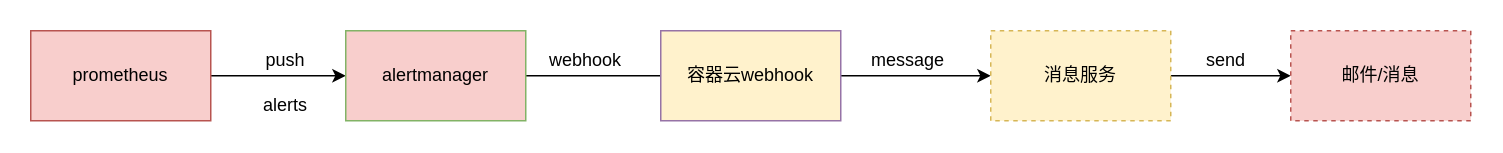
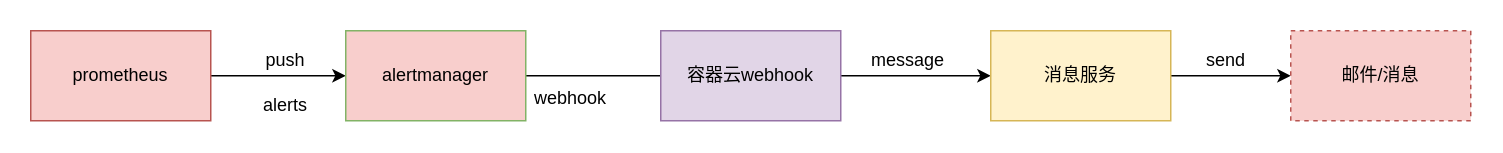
(586, 61) -> (571, 98)
(751, 76) -> (751, 76)
(1081, 76) -> (1081, 76)
